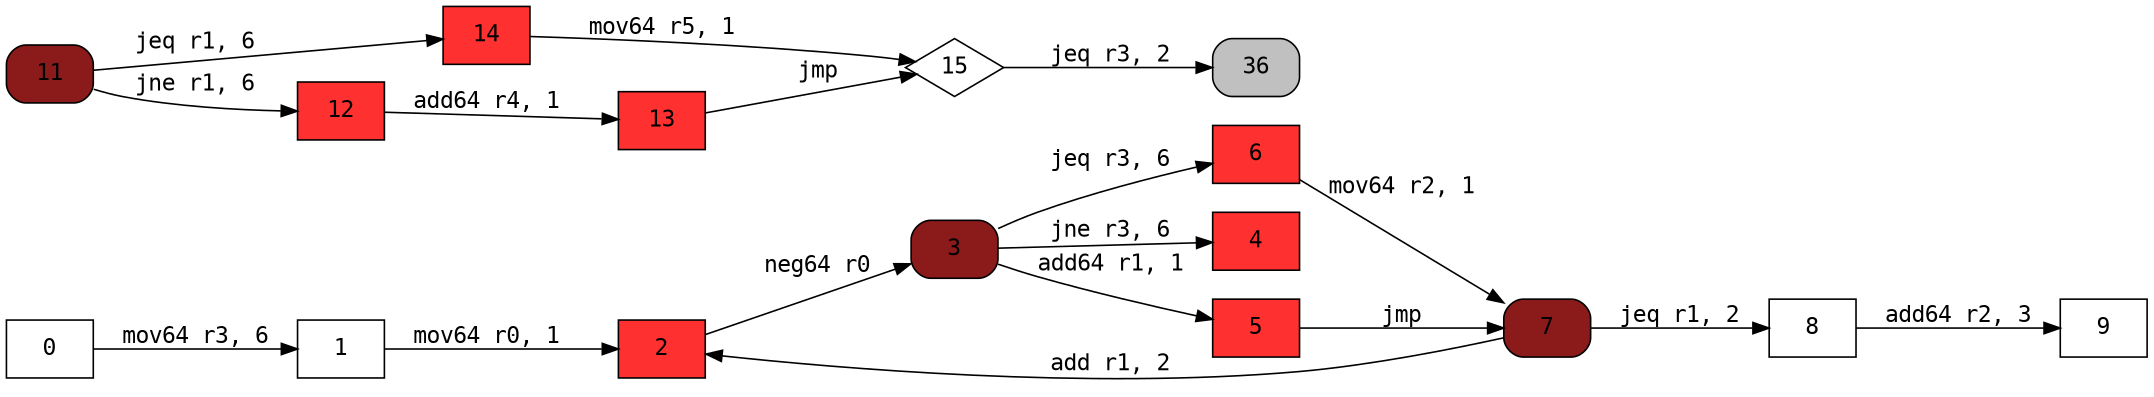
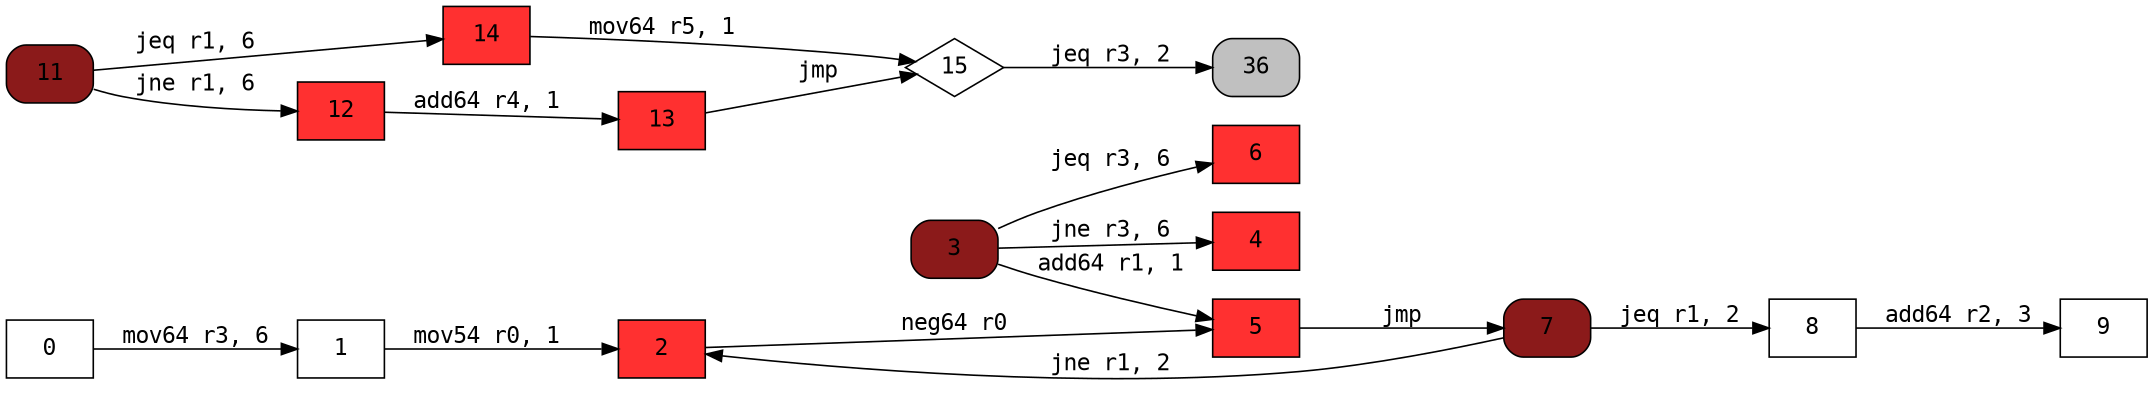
(1395, 237) -> none
(800, 302) -> (951, 339)
(487, 337) -> (487, 337)
(1111, 364) -> (1111, 364)
